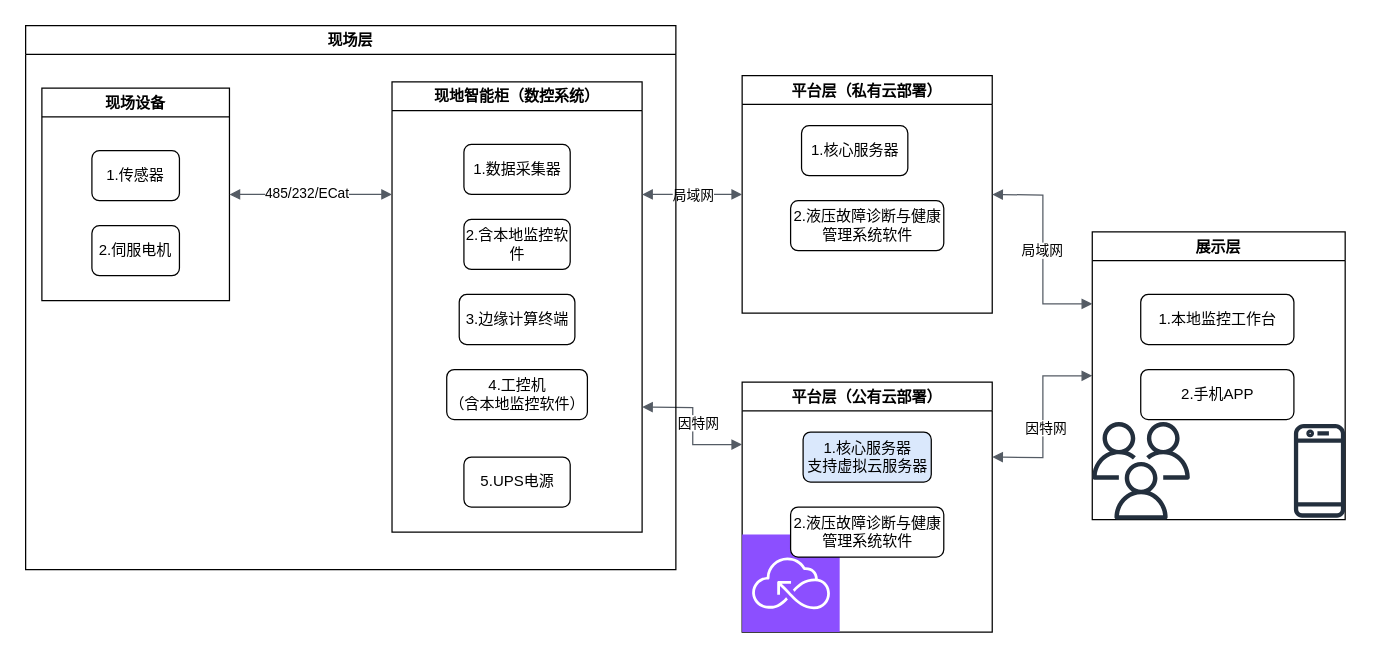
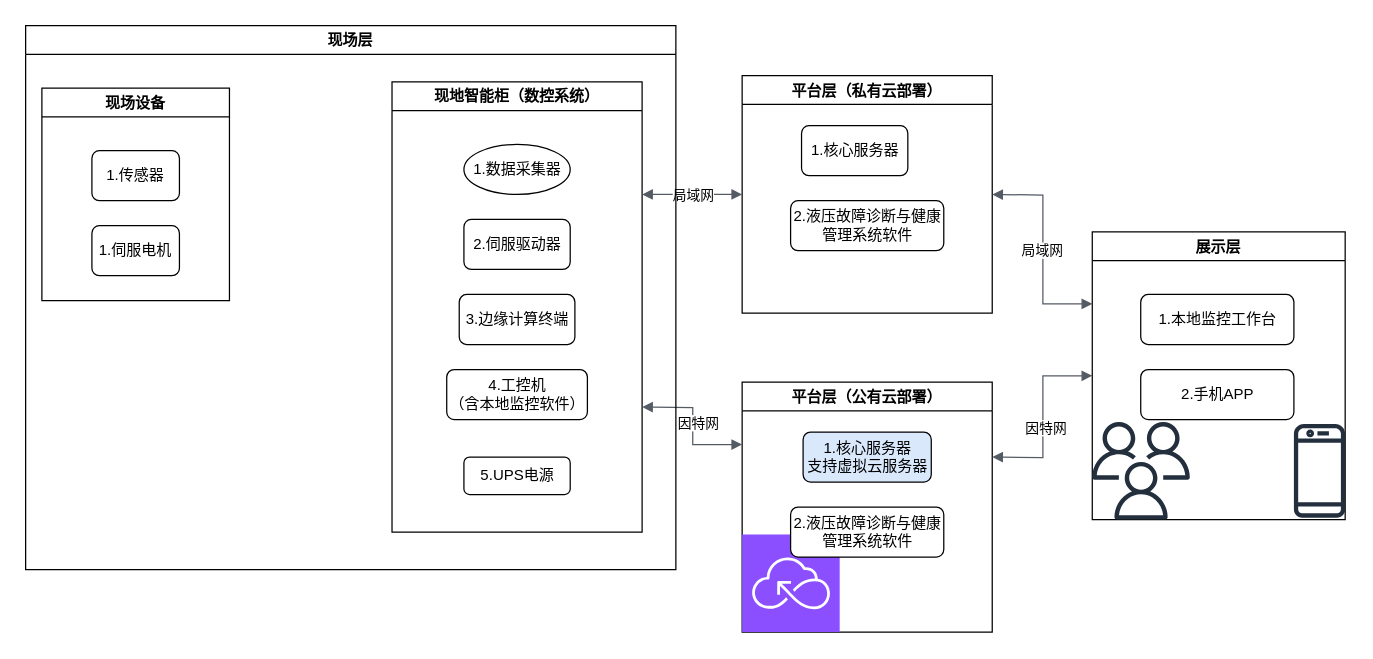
(517, 169) -> (517, 169)
(311, 194) -> none
(518, 244) -> (518, 244)
(136, 251) -> (136, 251)
(517, 482) -> (517, 476)
